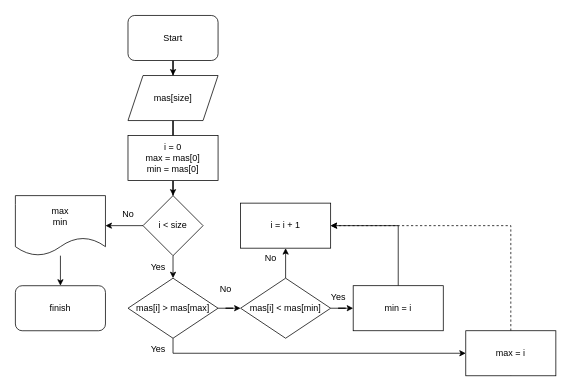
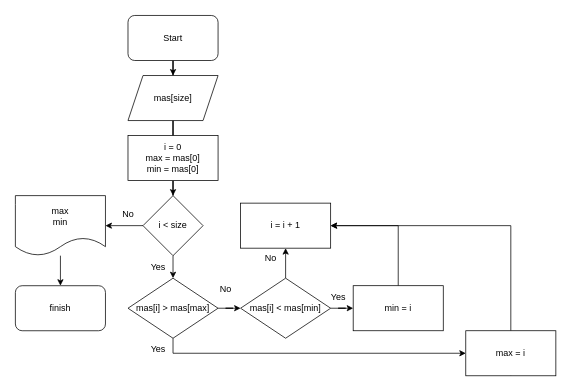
(507, 225) -> (507, 225)
